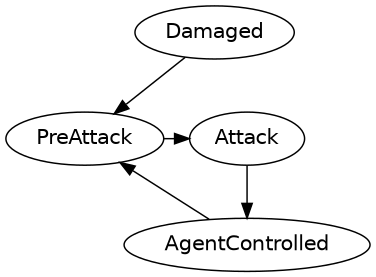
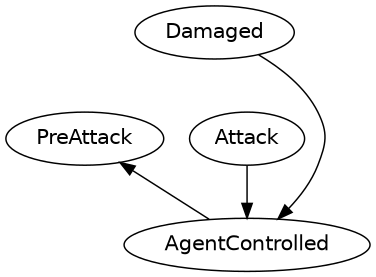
(156, 81) -> (323, 123)
(169, 139) -> none
